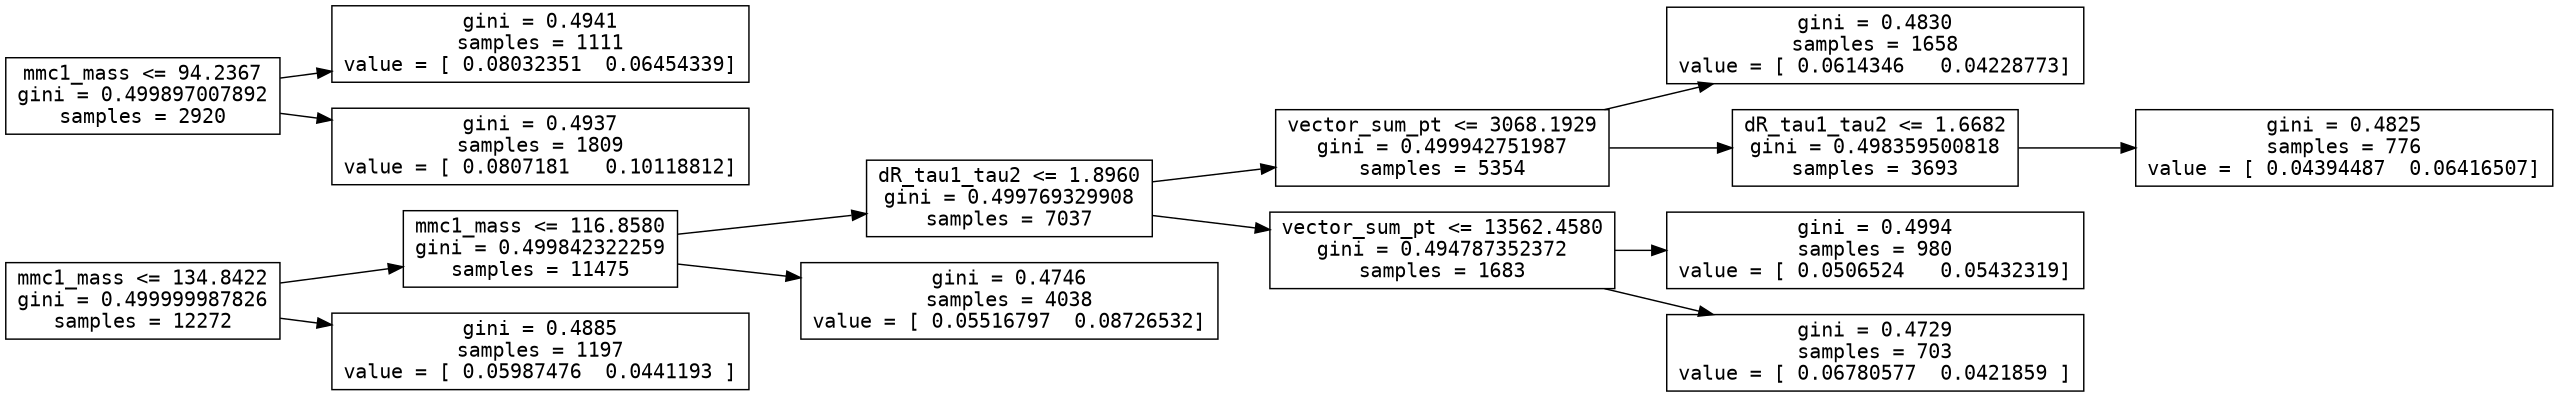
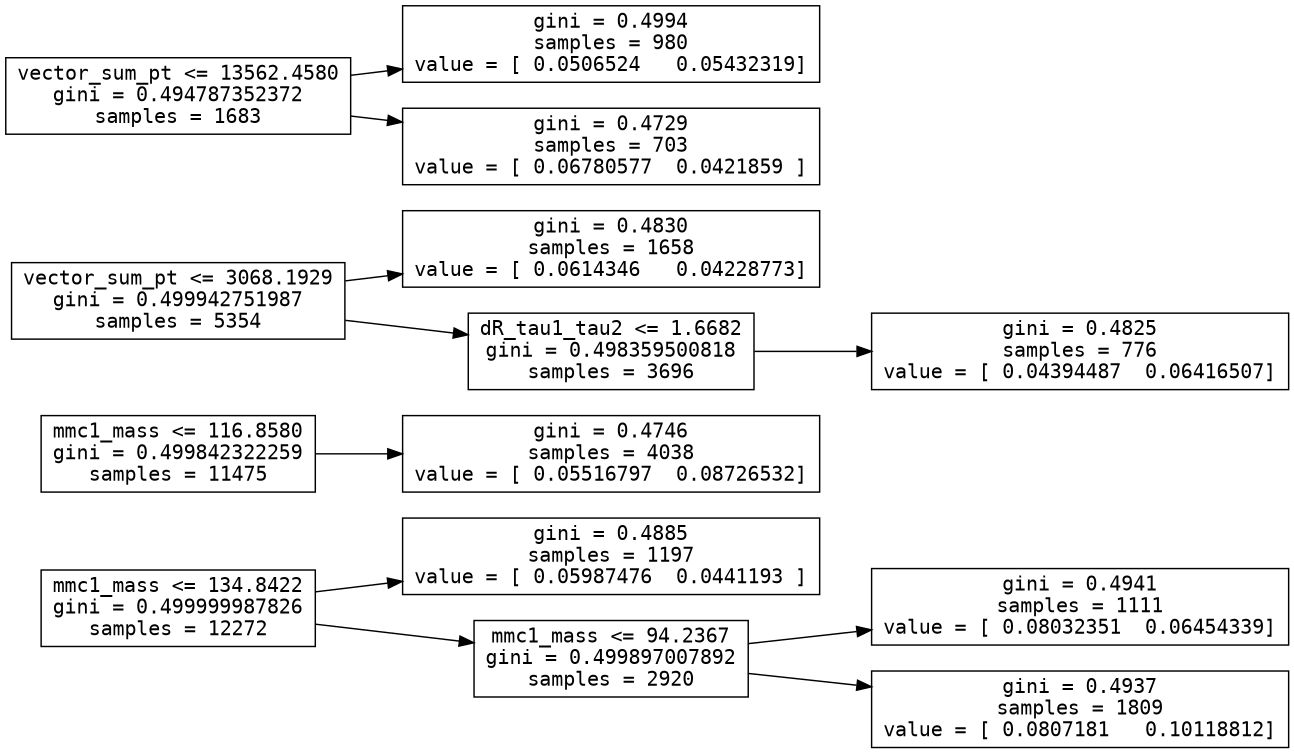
(1875, 148) -> (611, 351)
(1009, 198) -> none
(334, 276) -> (388, 633)
